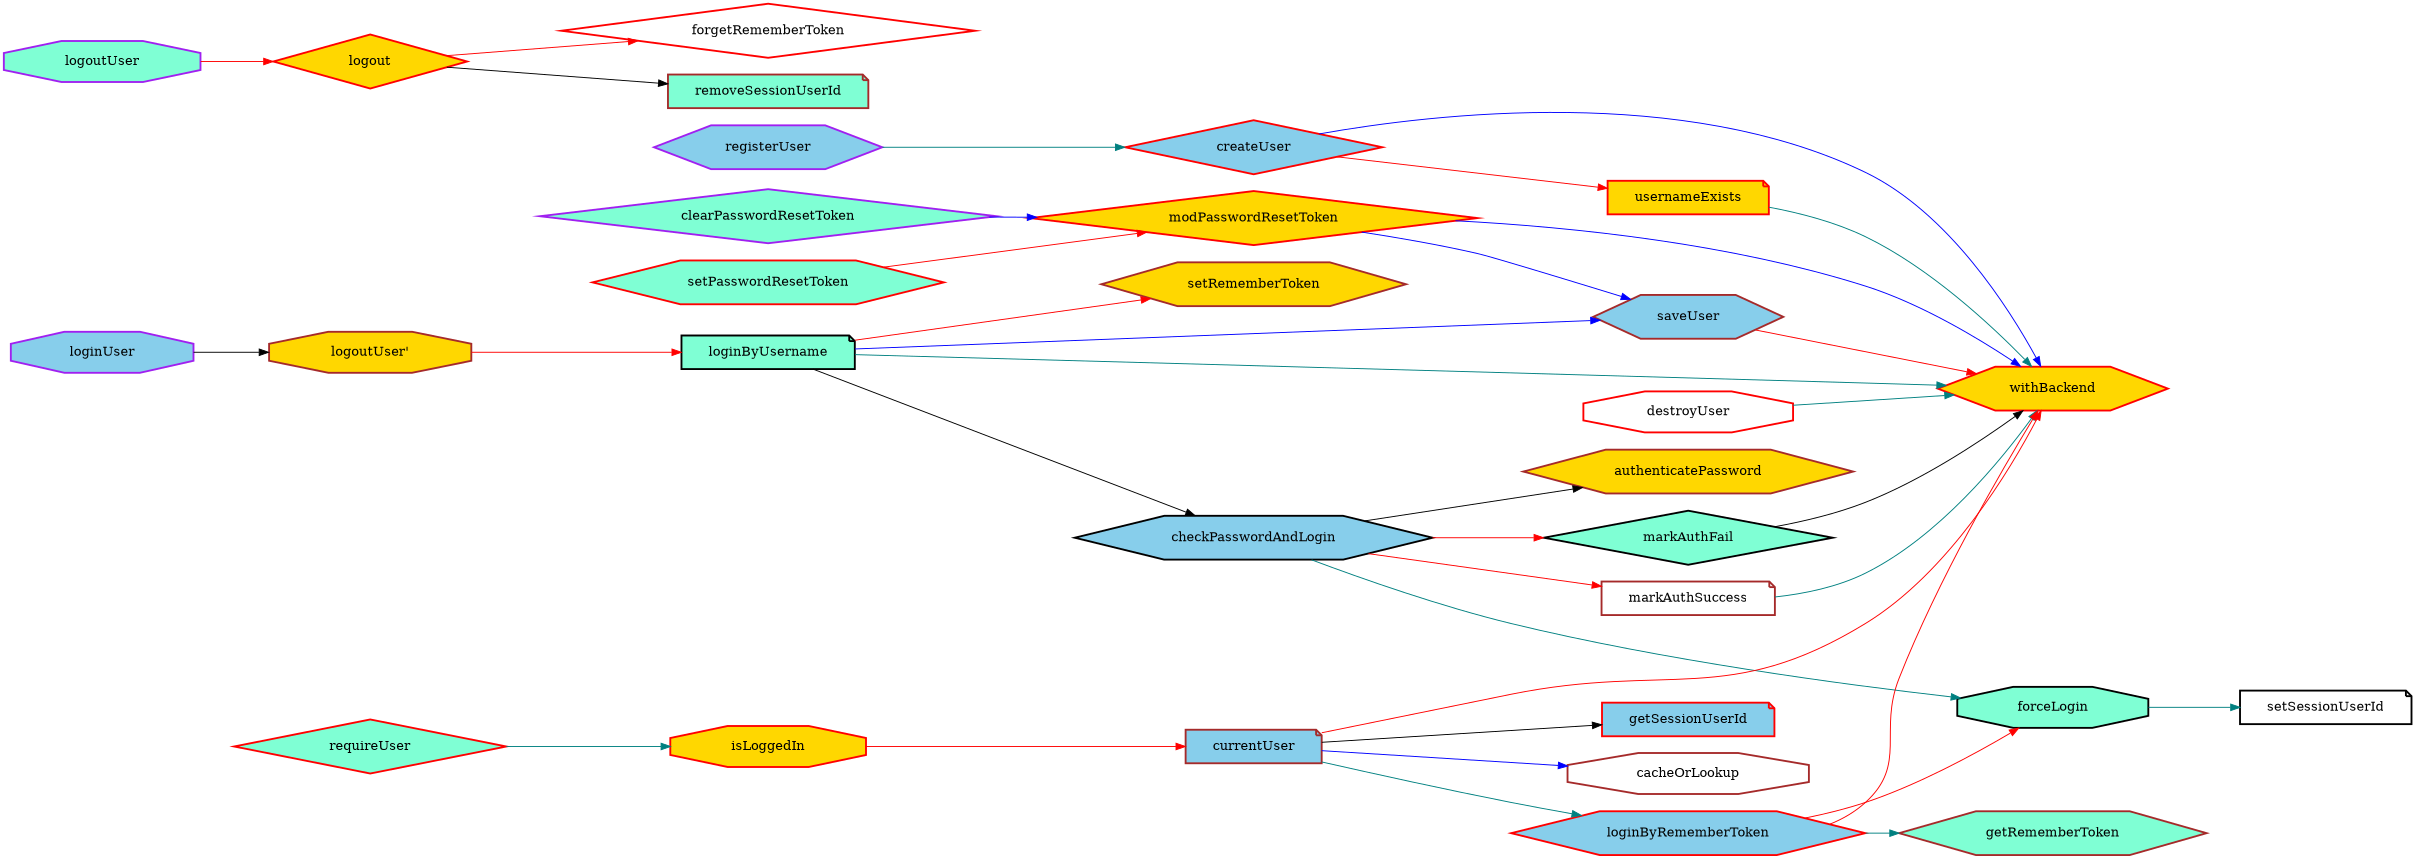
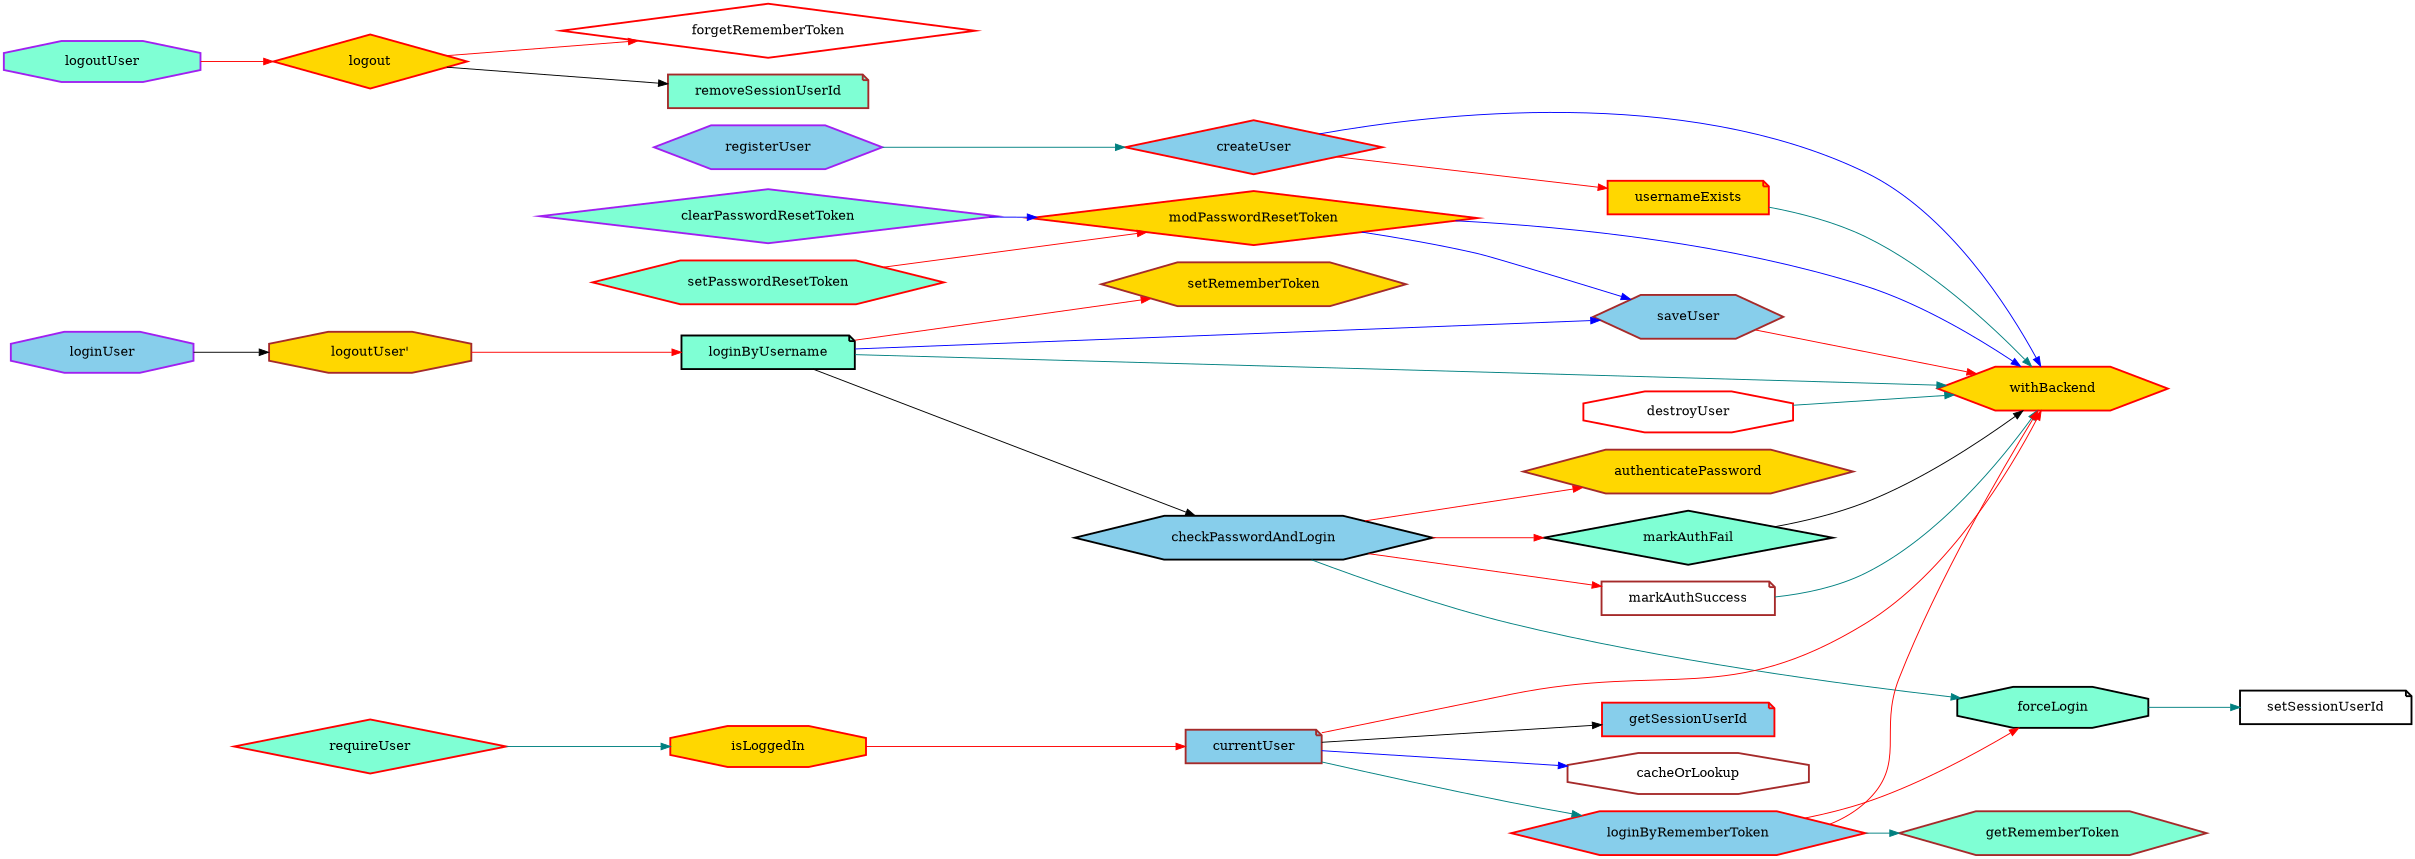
(1469, 505) -> (1469, 505)
